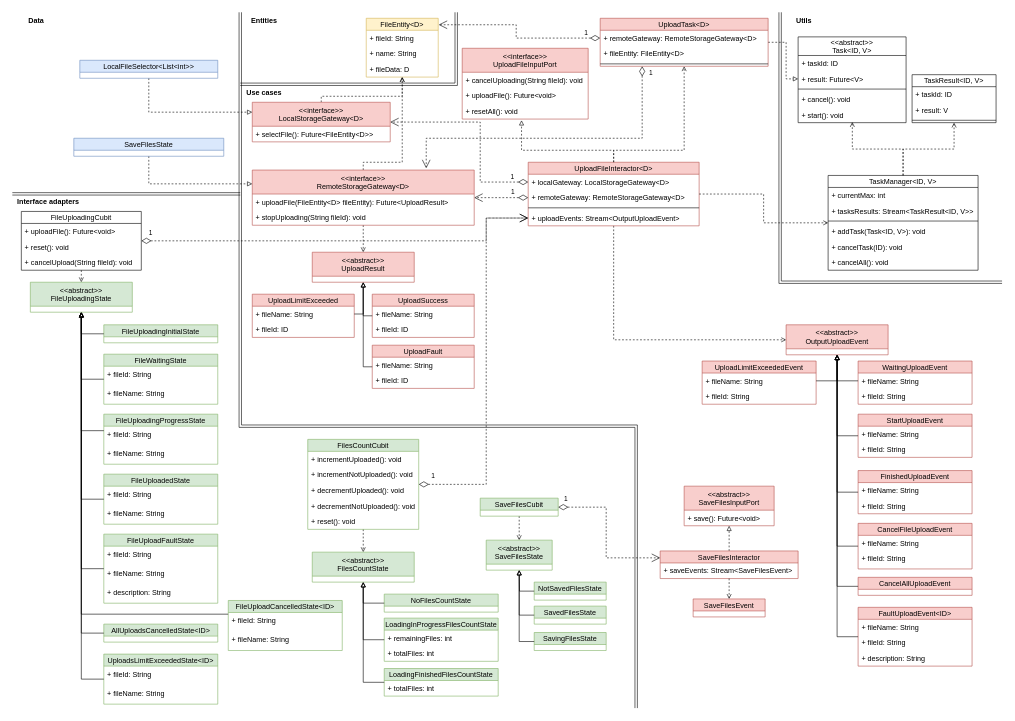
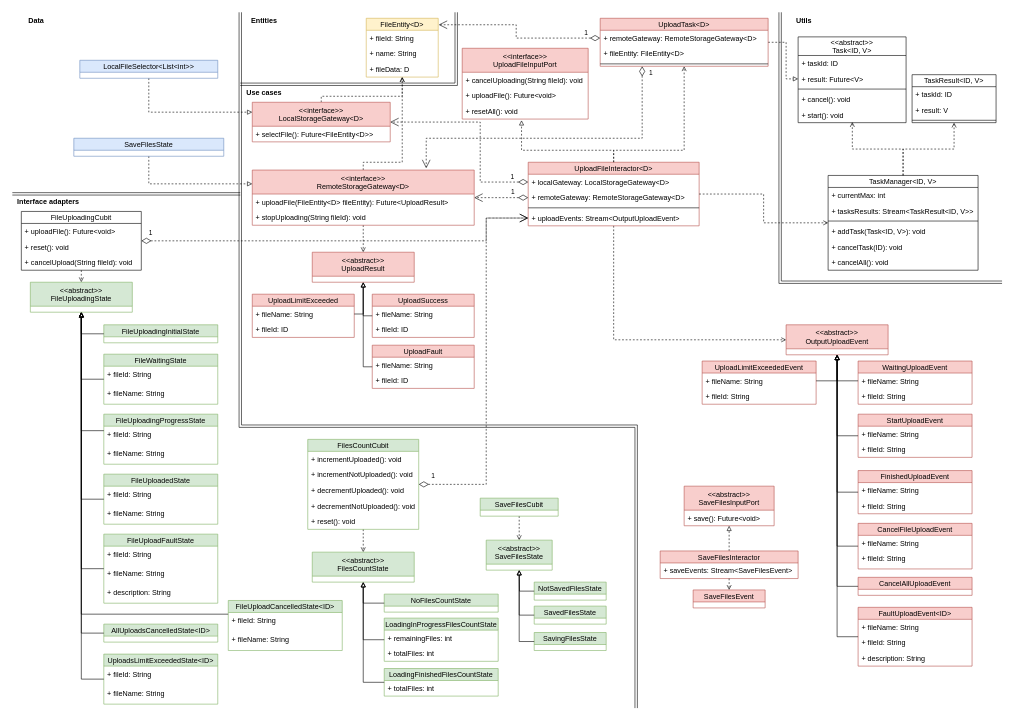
(606, 540) -> none
(729, 608) -> (729, 599)
